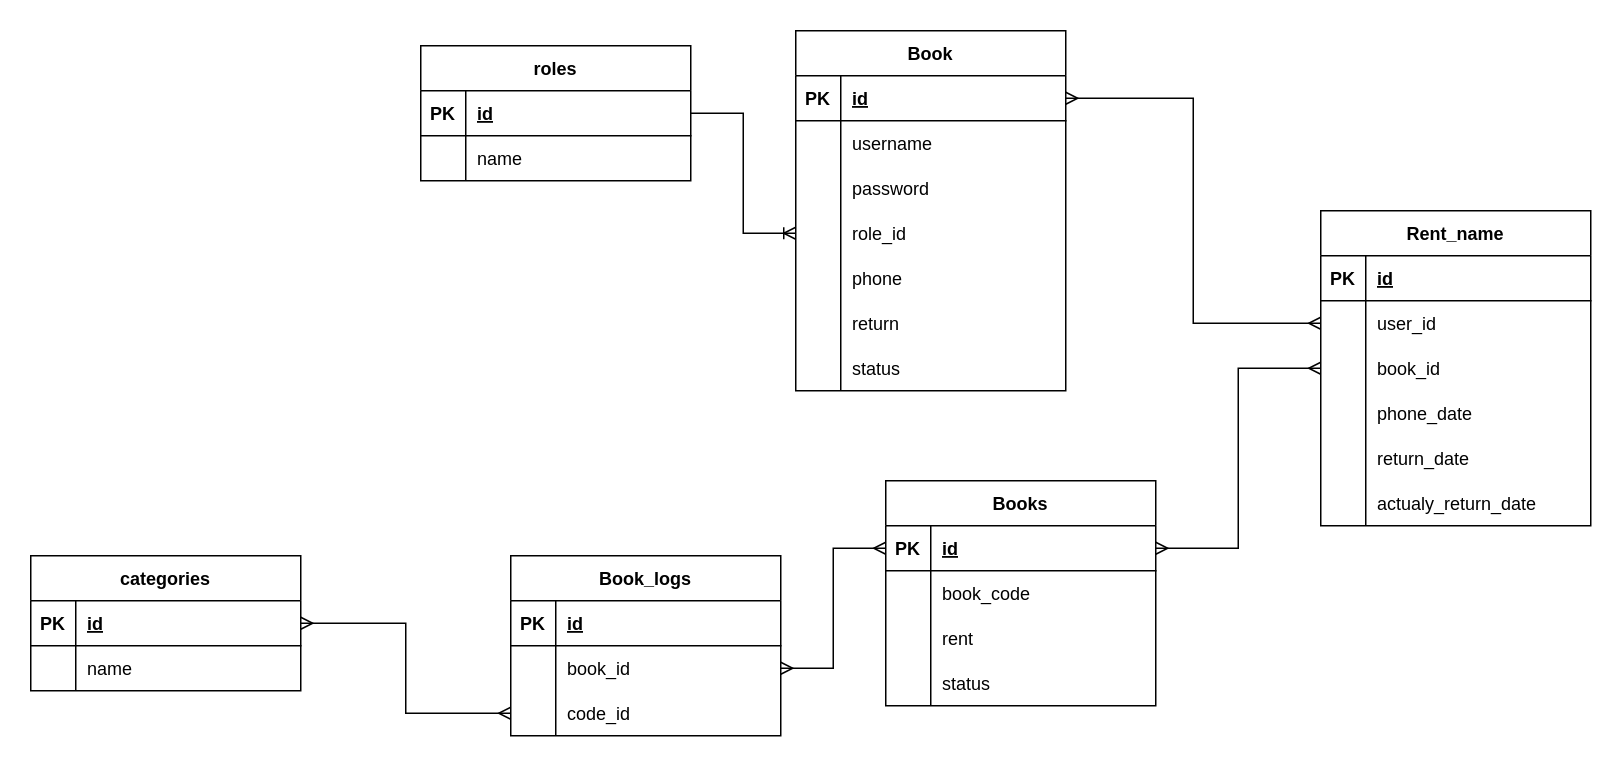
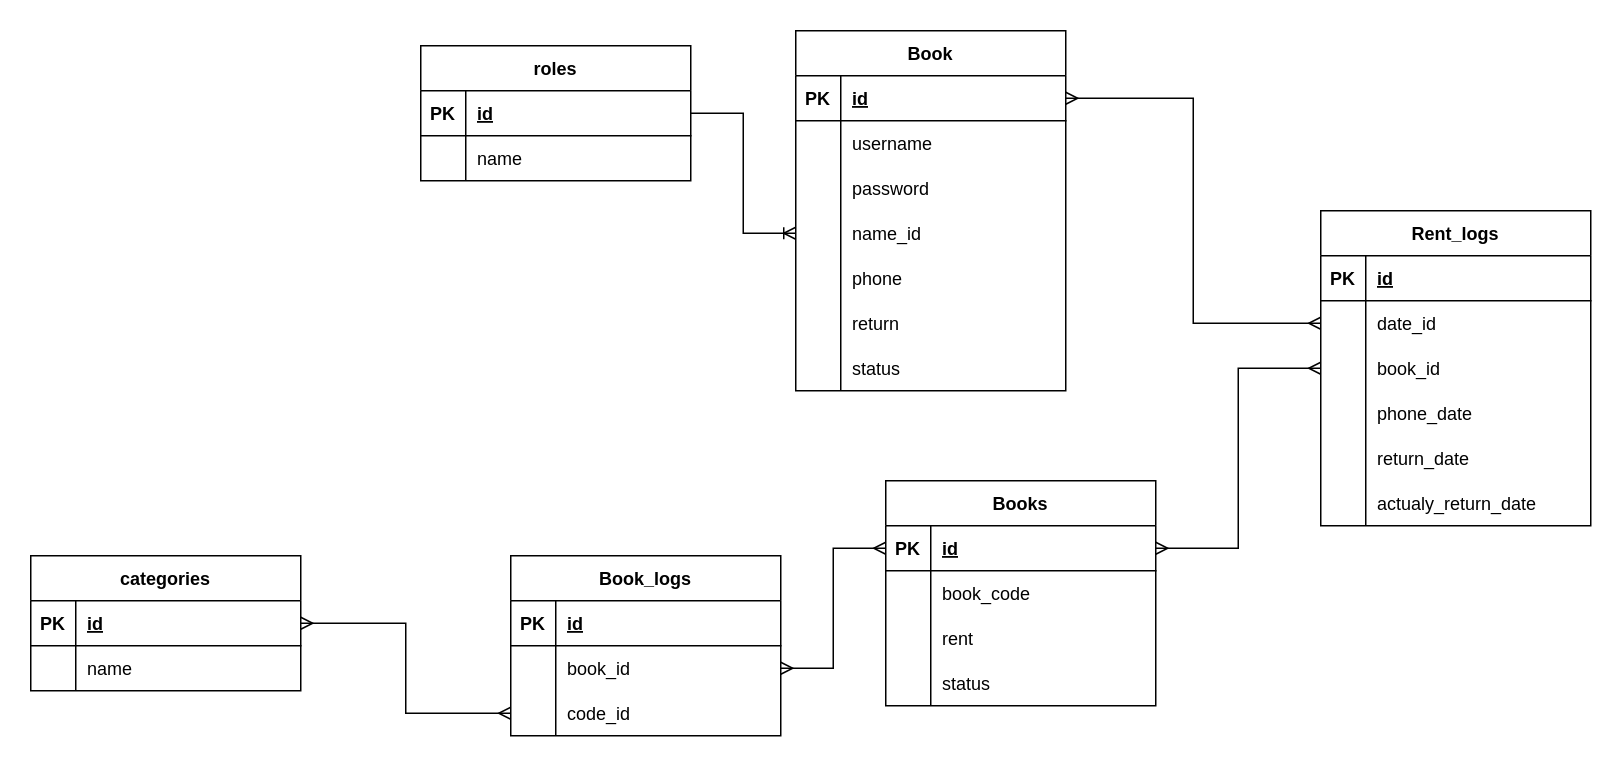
(883, 234) -> (885, 234)
(1455, 234) -> (1455, 234)
(1410, 324) -> (1410, 324)
